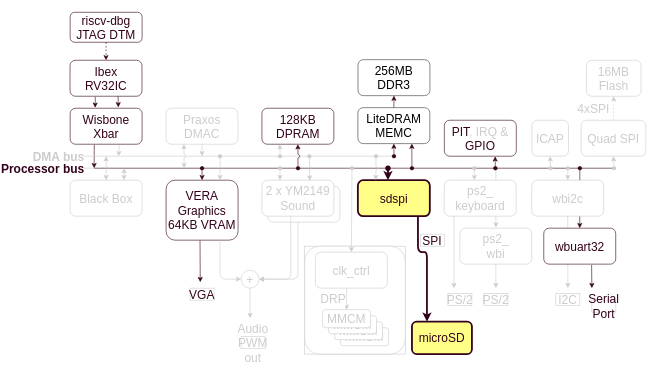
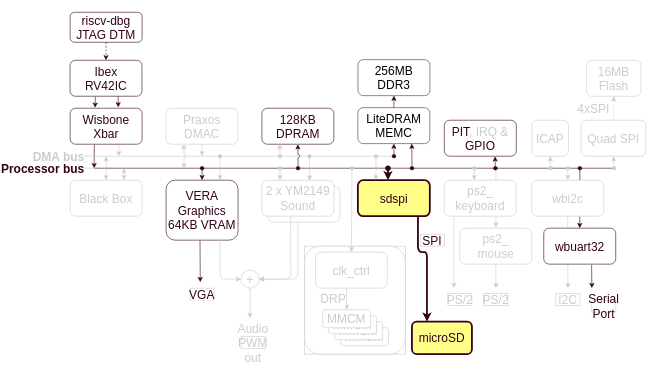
(106, 78) -> (106, 78)
(496, 246) -> (496, 246)
